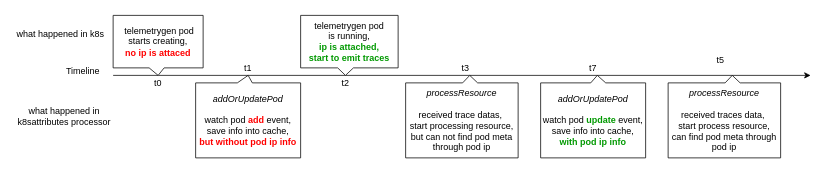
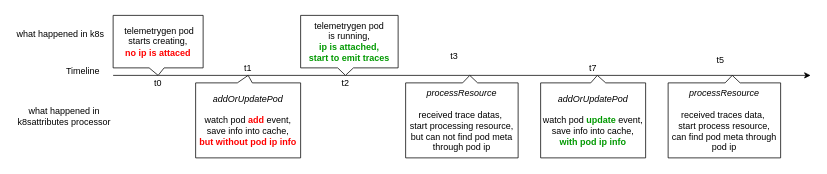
(465, 68) -> (454, 57)
